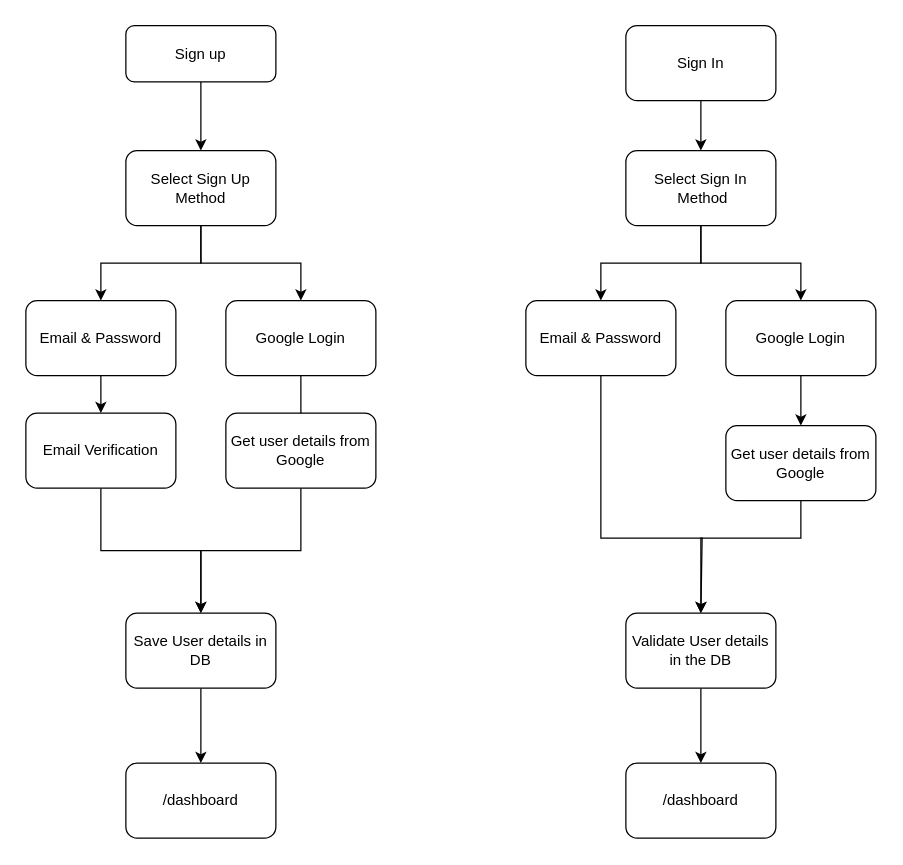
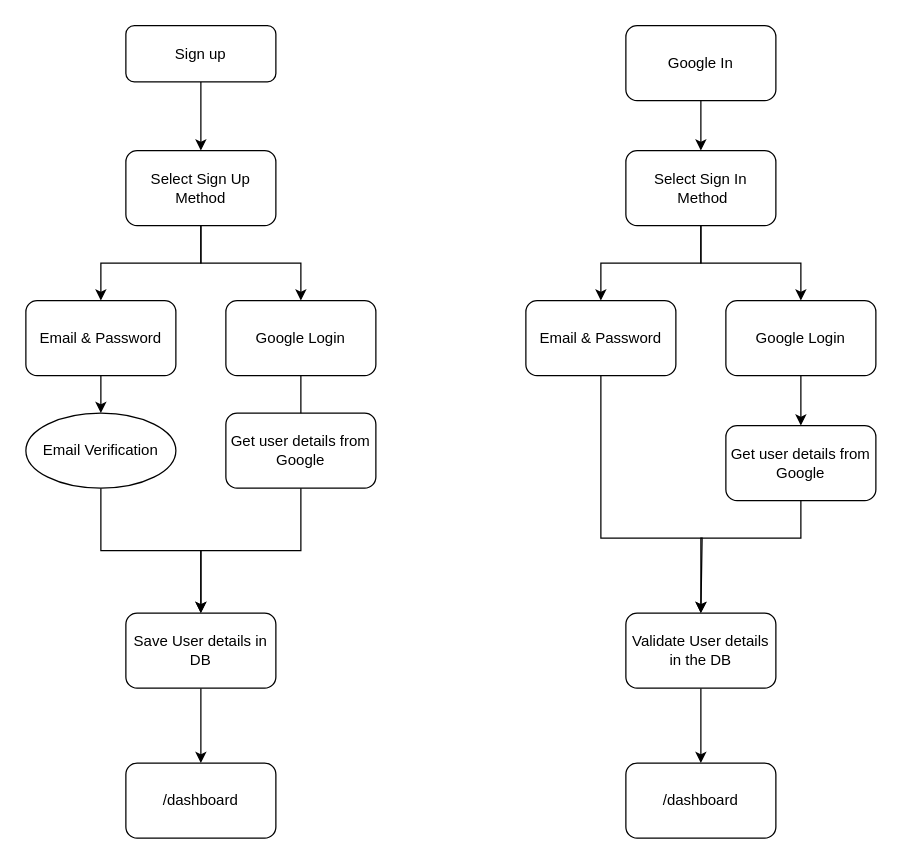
(701, 63) -> (701, 63)
(101, 451) -> (101, 451)
